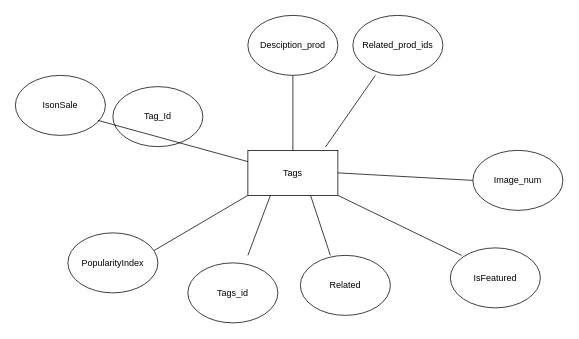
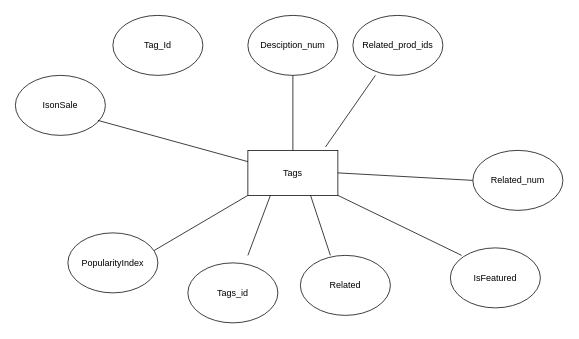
(293, 45) -> (293, 45)
(158, 117) -> (158, 45)
(518, 180) -> (518, 180)
